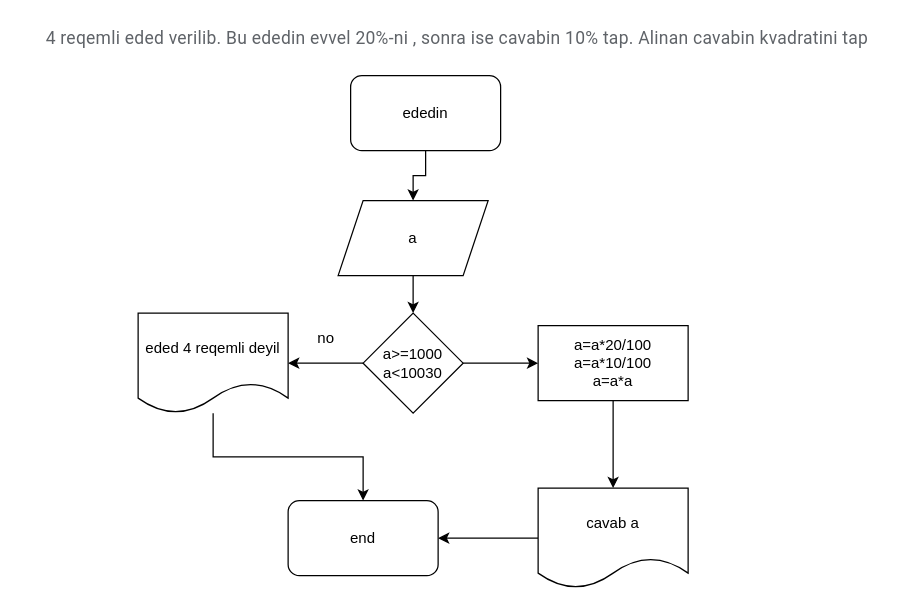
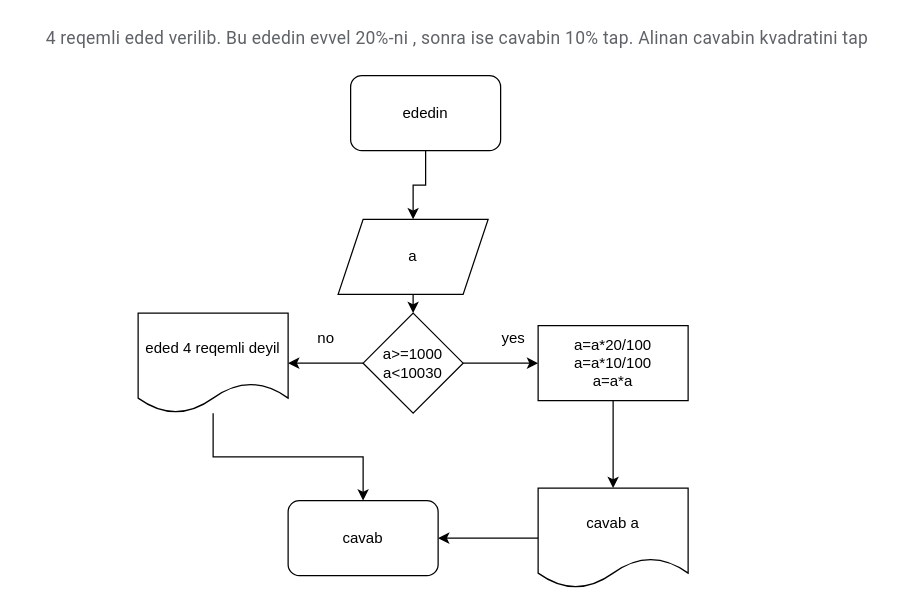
(413, 238) -> (413, 257)
none -> (513, 338)
(363, 538) -> (363, 538)
